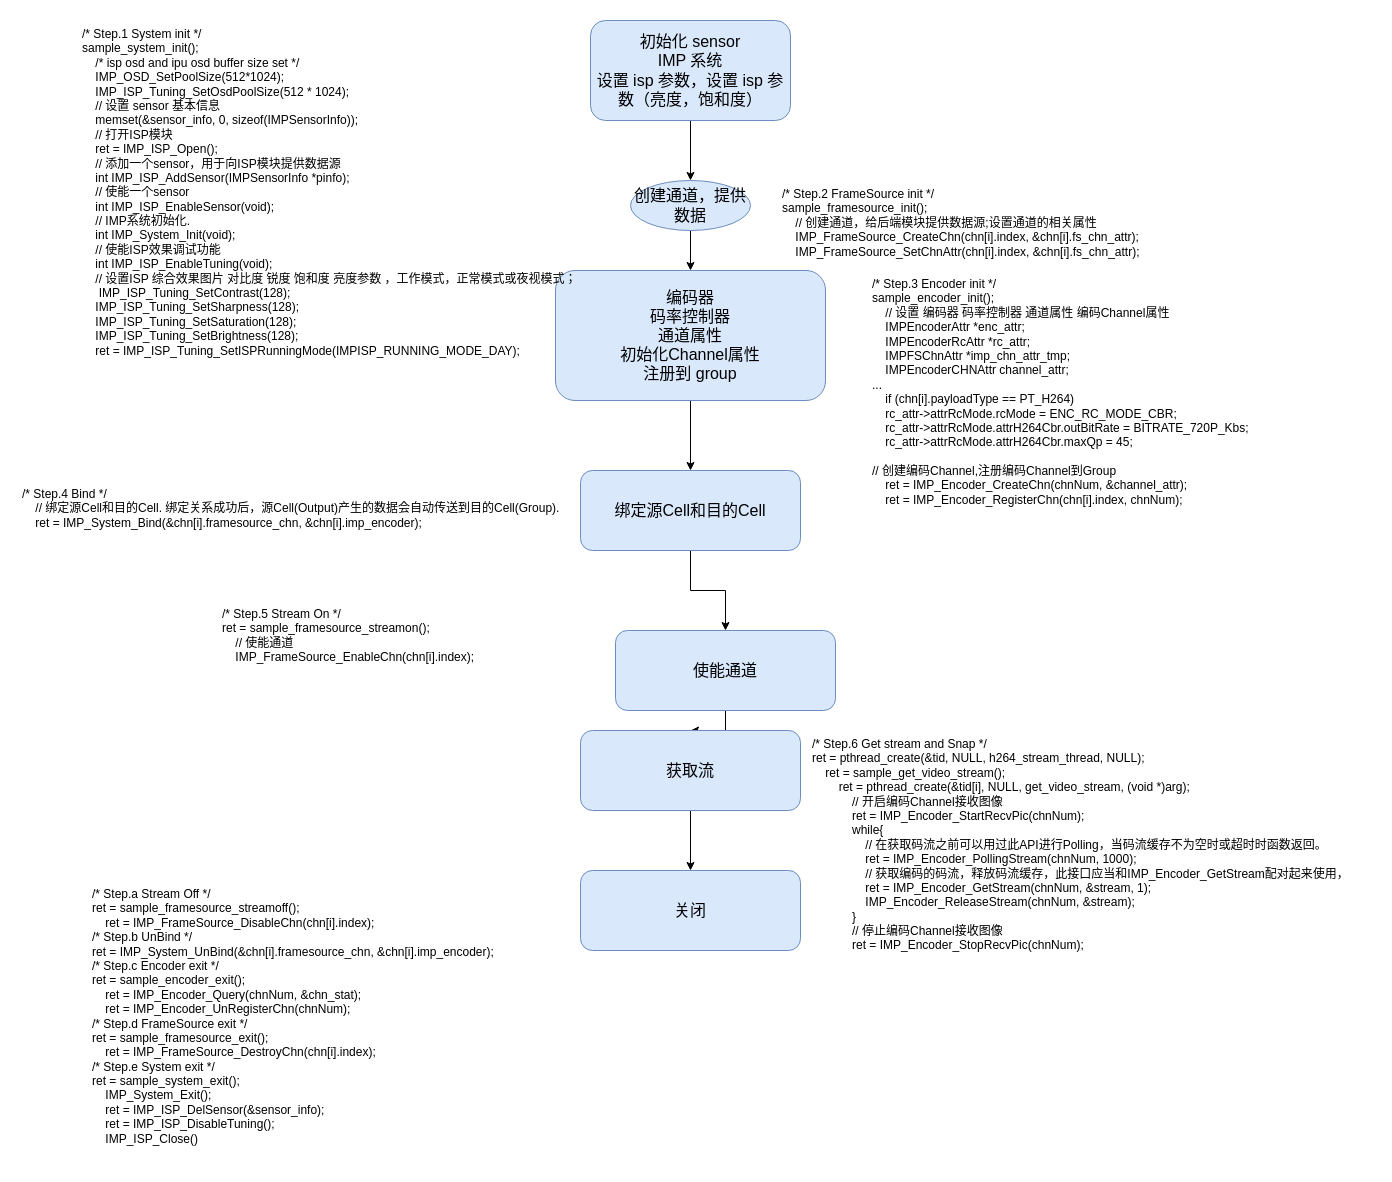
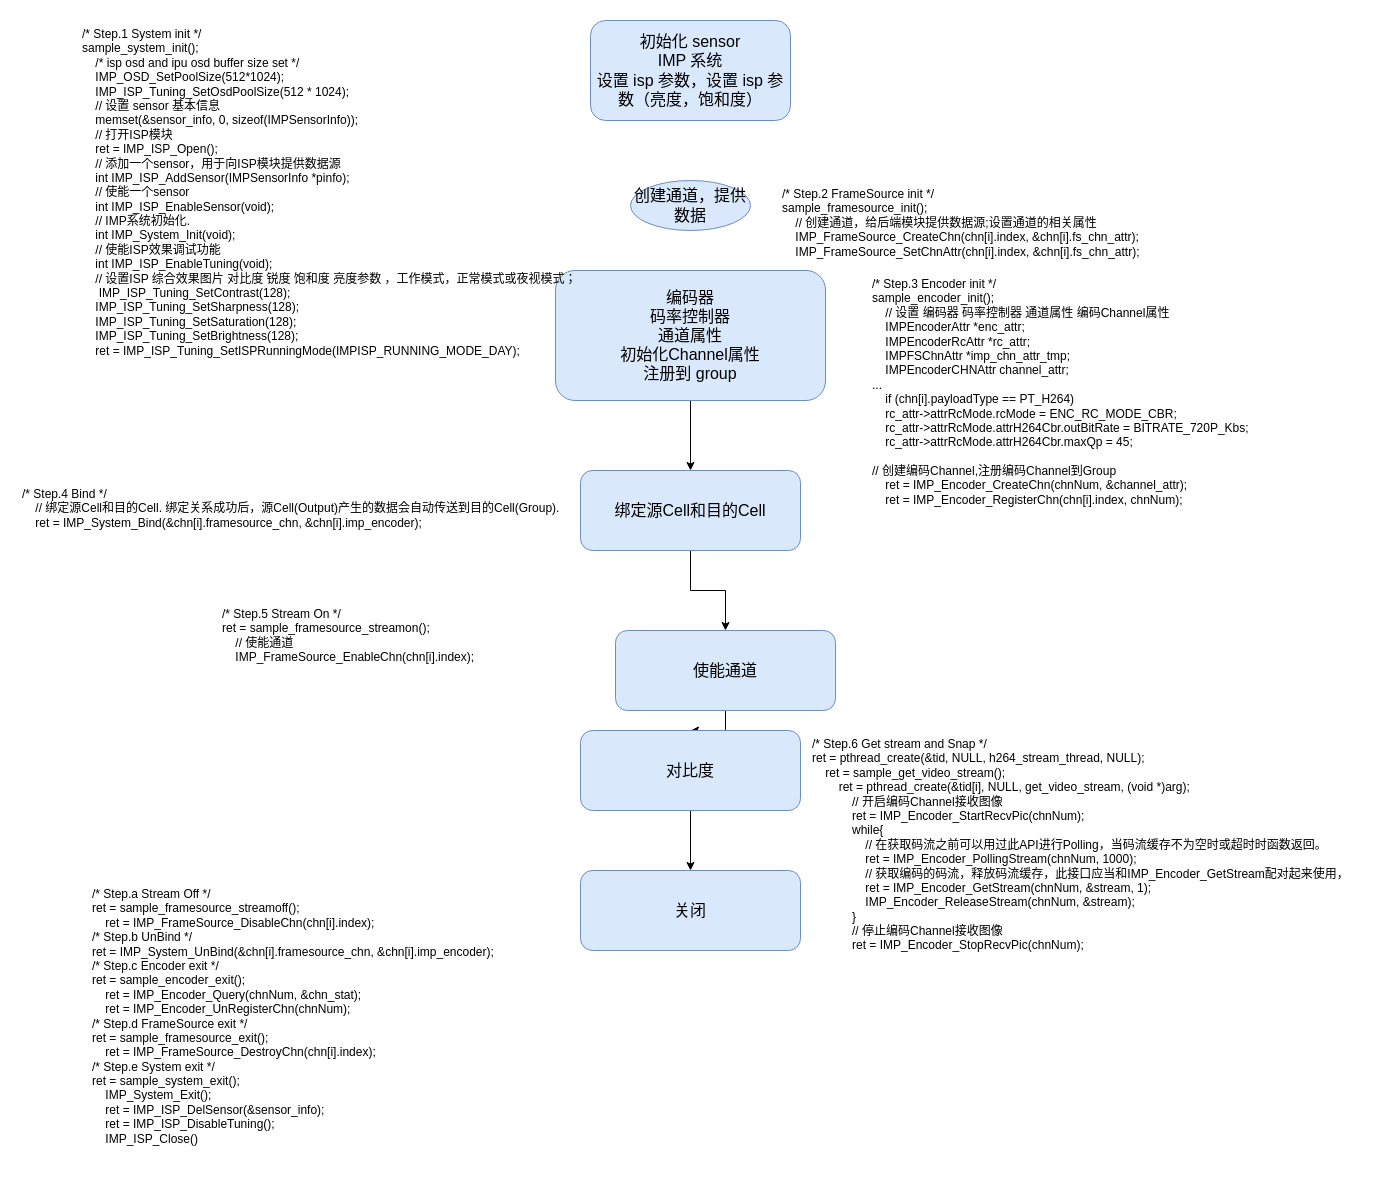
(691, 147) -> none
(691, 247) -> none
(691, 771) -> (691, 771)
